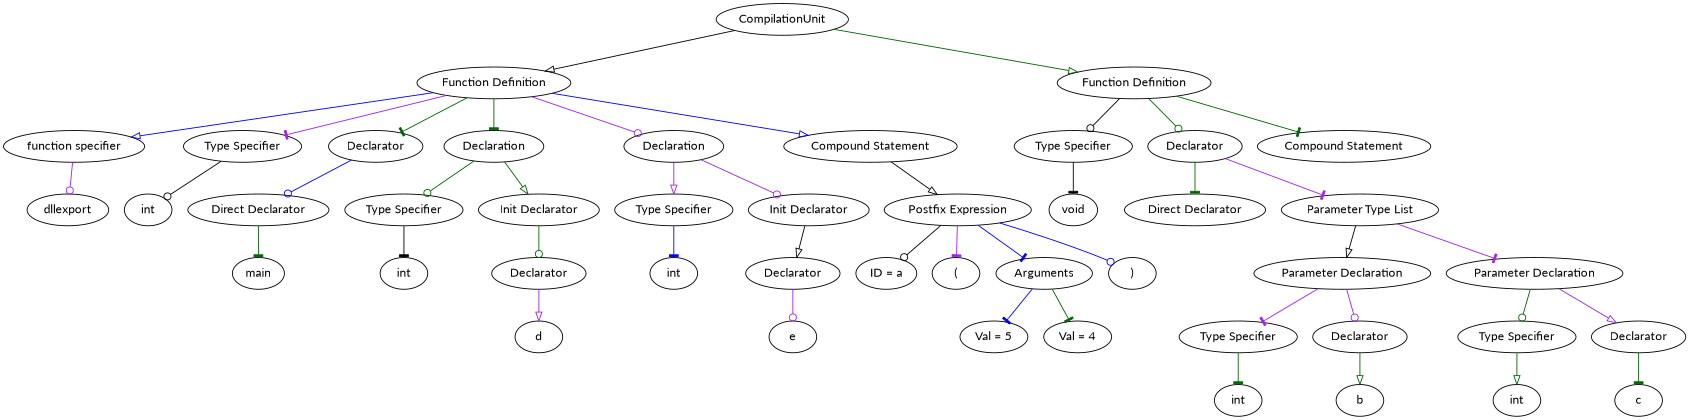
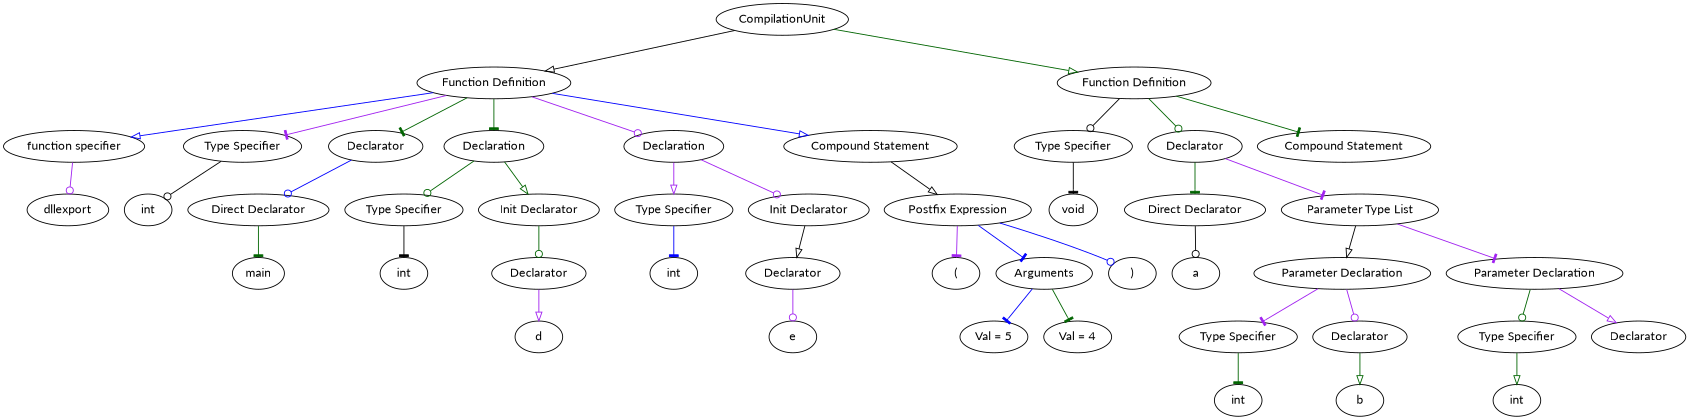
(886, 273) -> none
none -> (1196, 273)
(1639, 400) -> none
